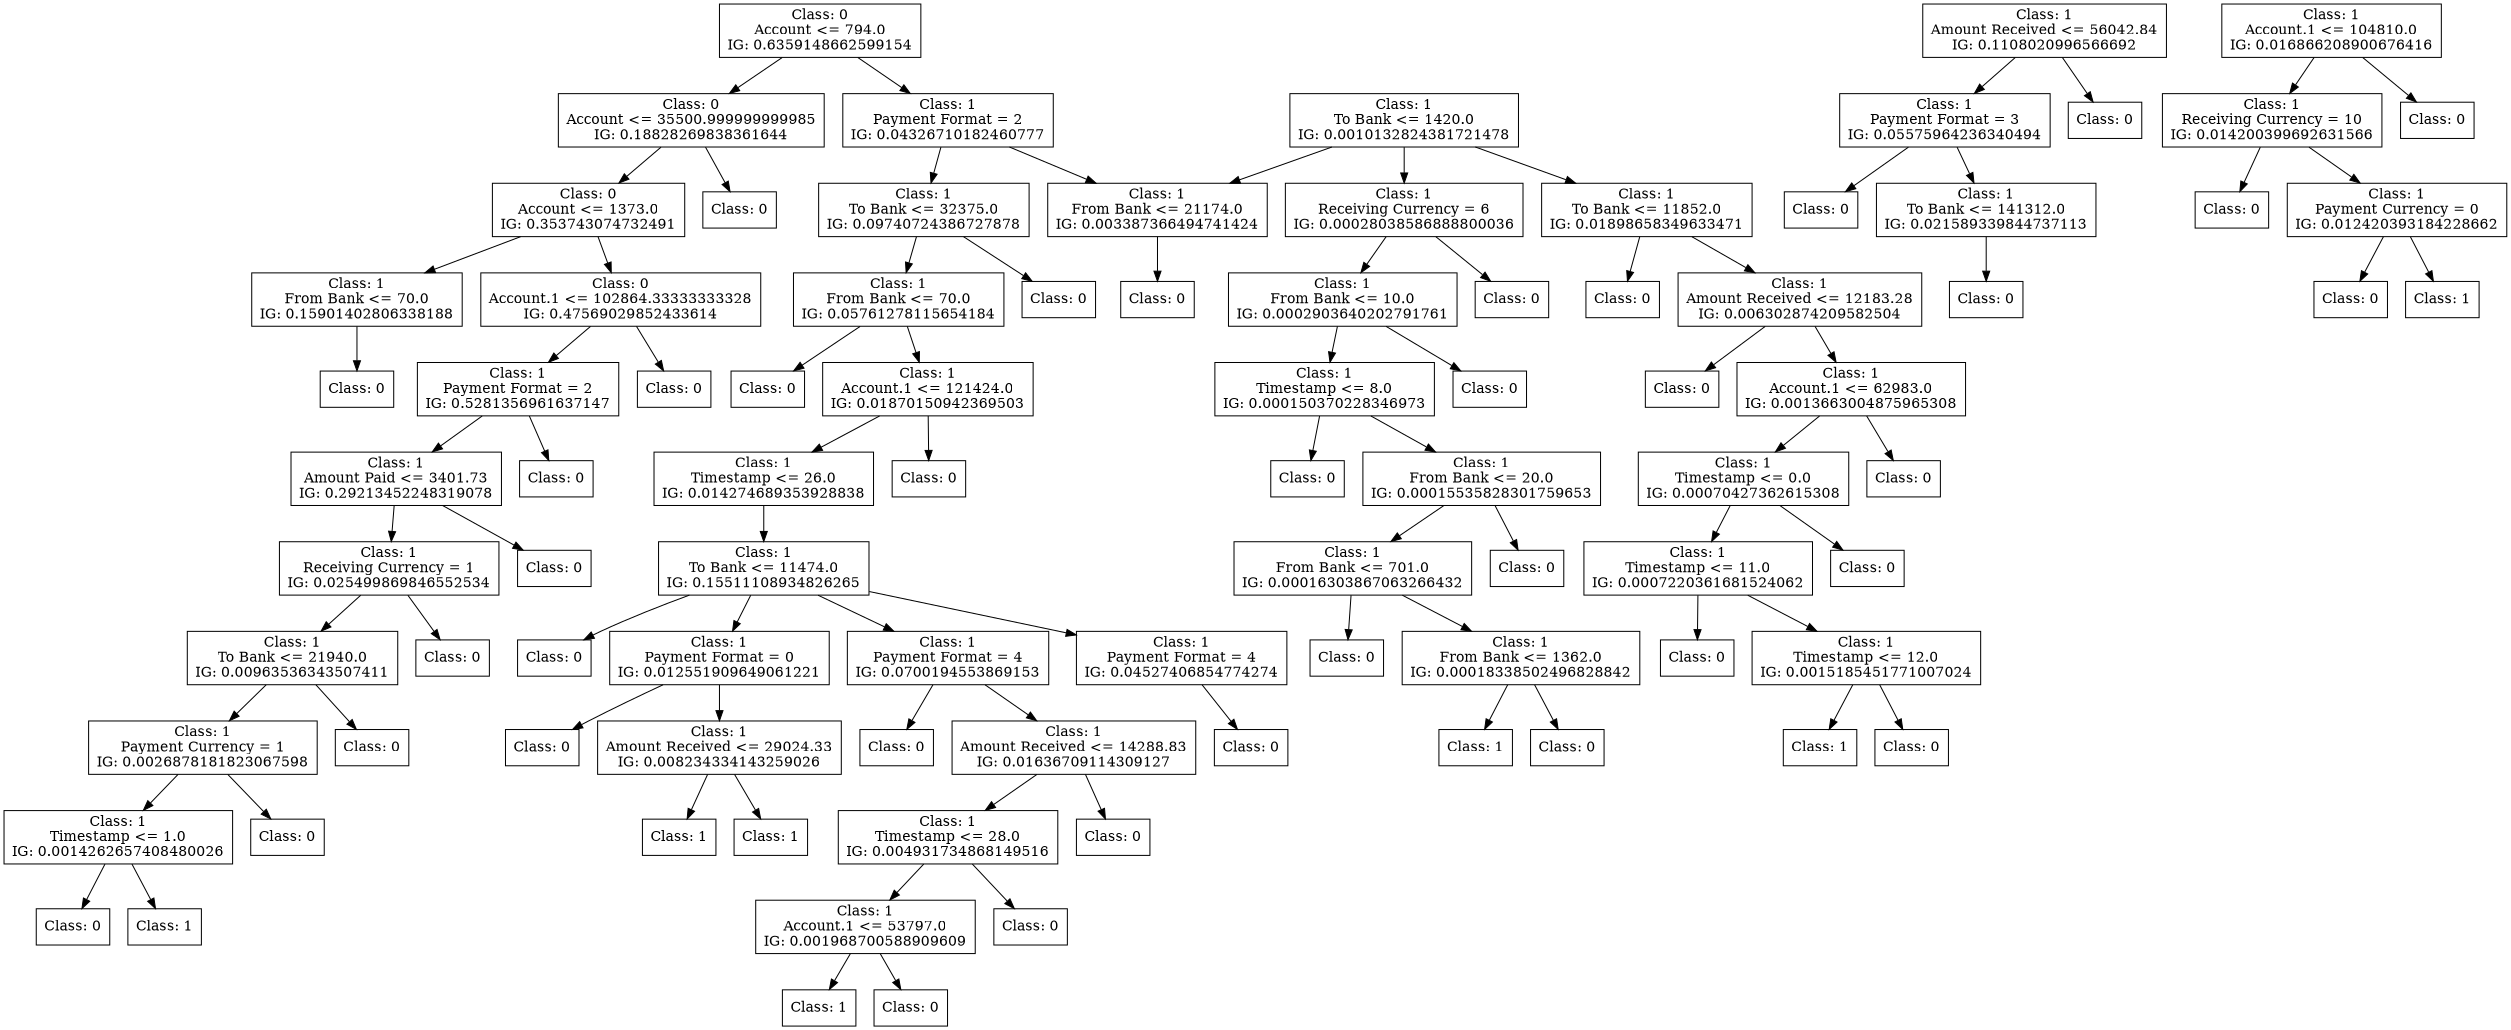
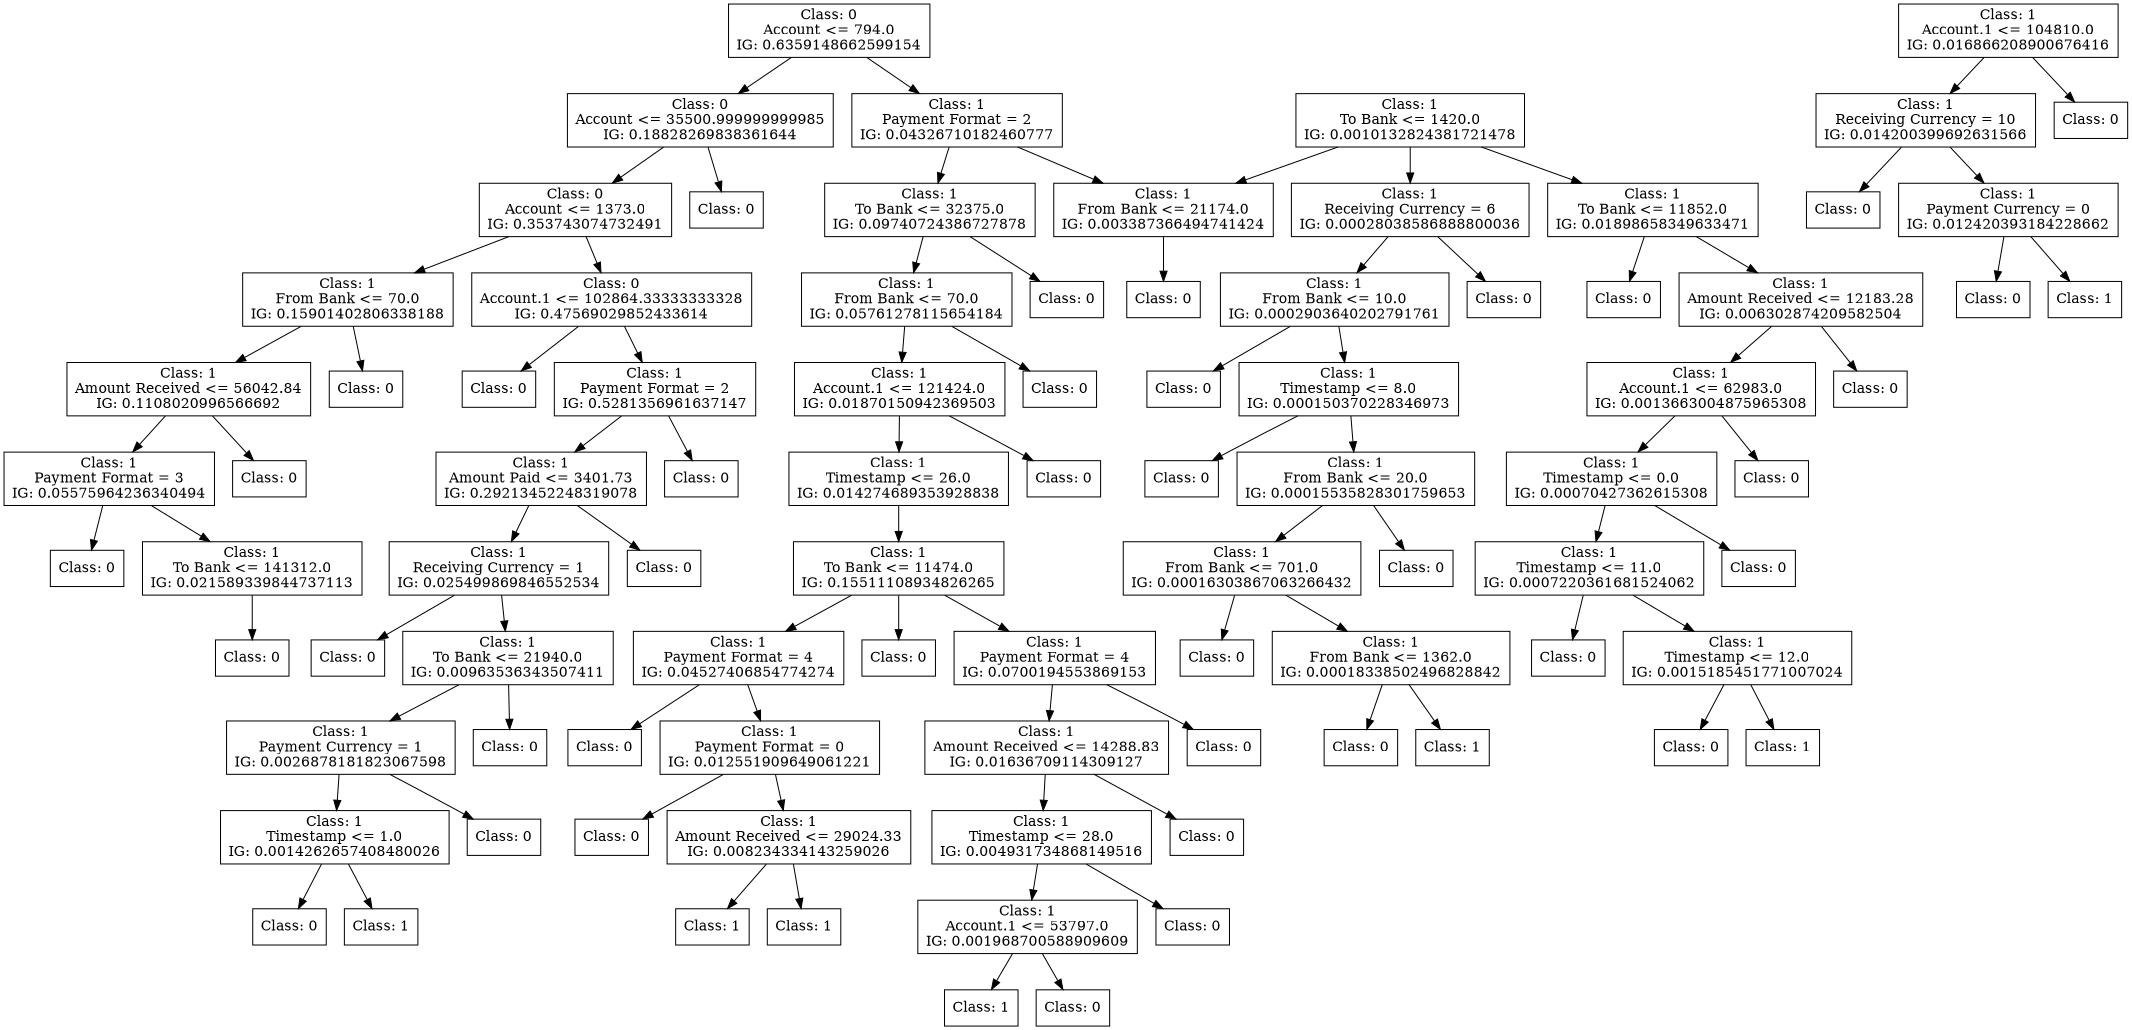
none -> (273, 342)
(744, 609) -> (752, 698)
